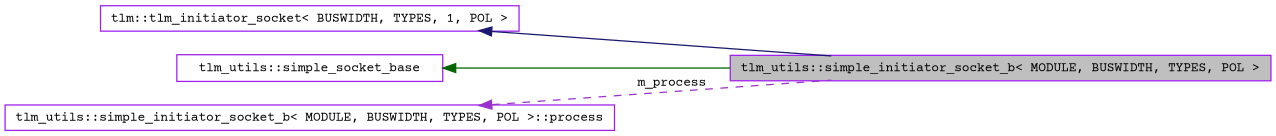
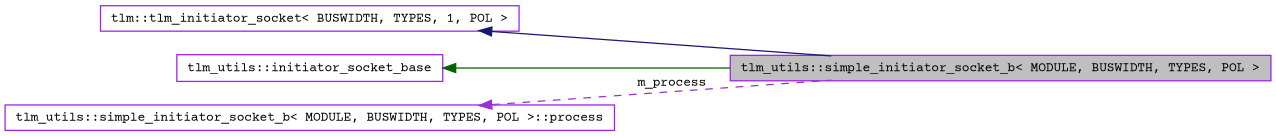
(310, 68) -> (310, 68)
